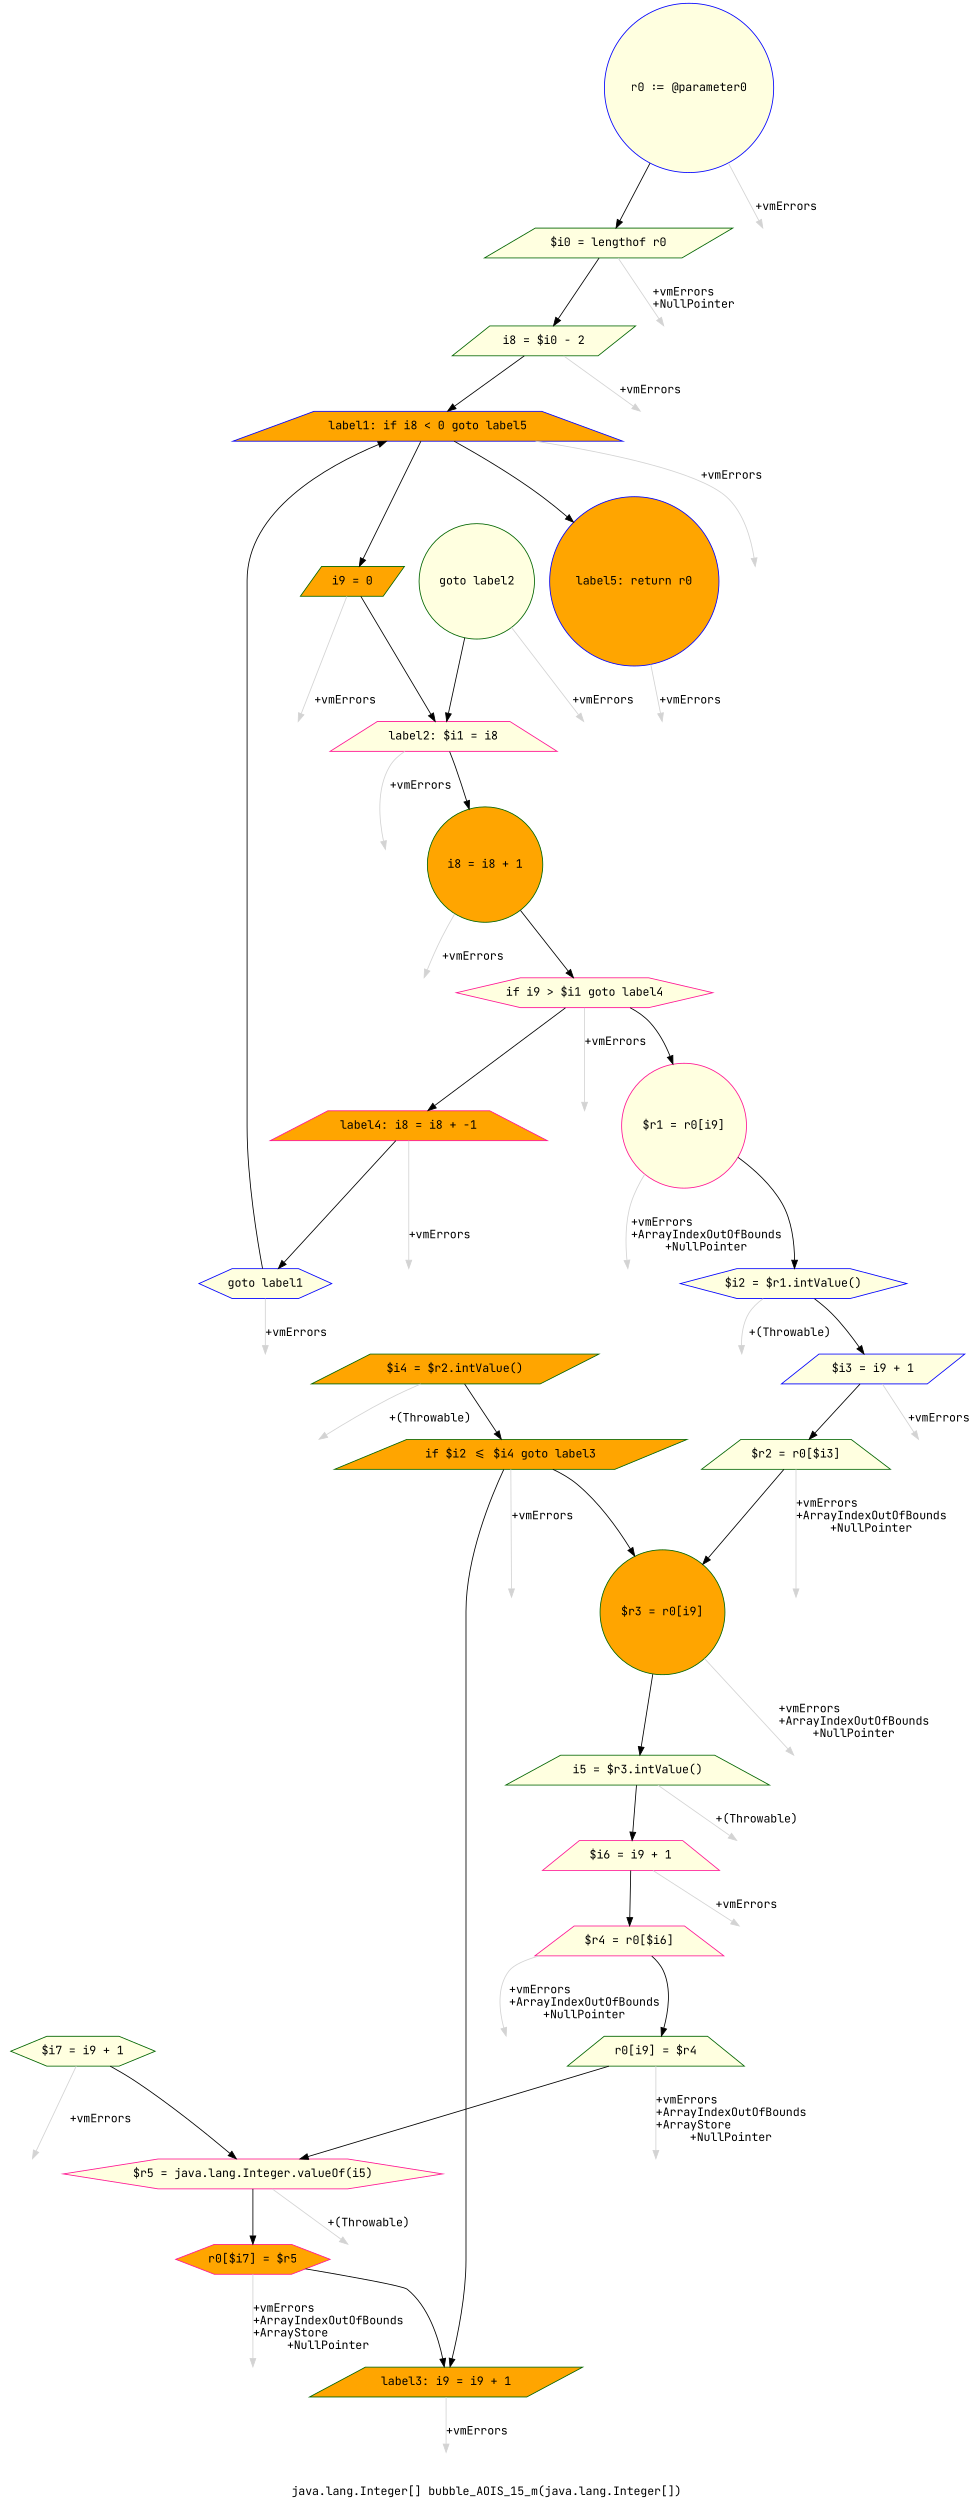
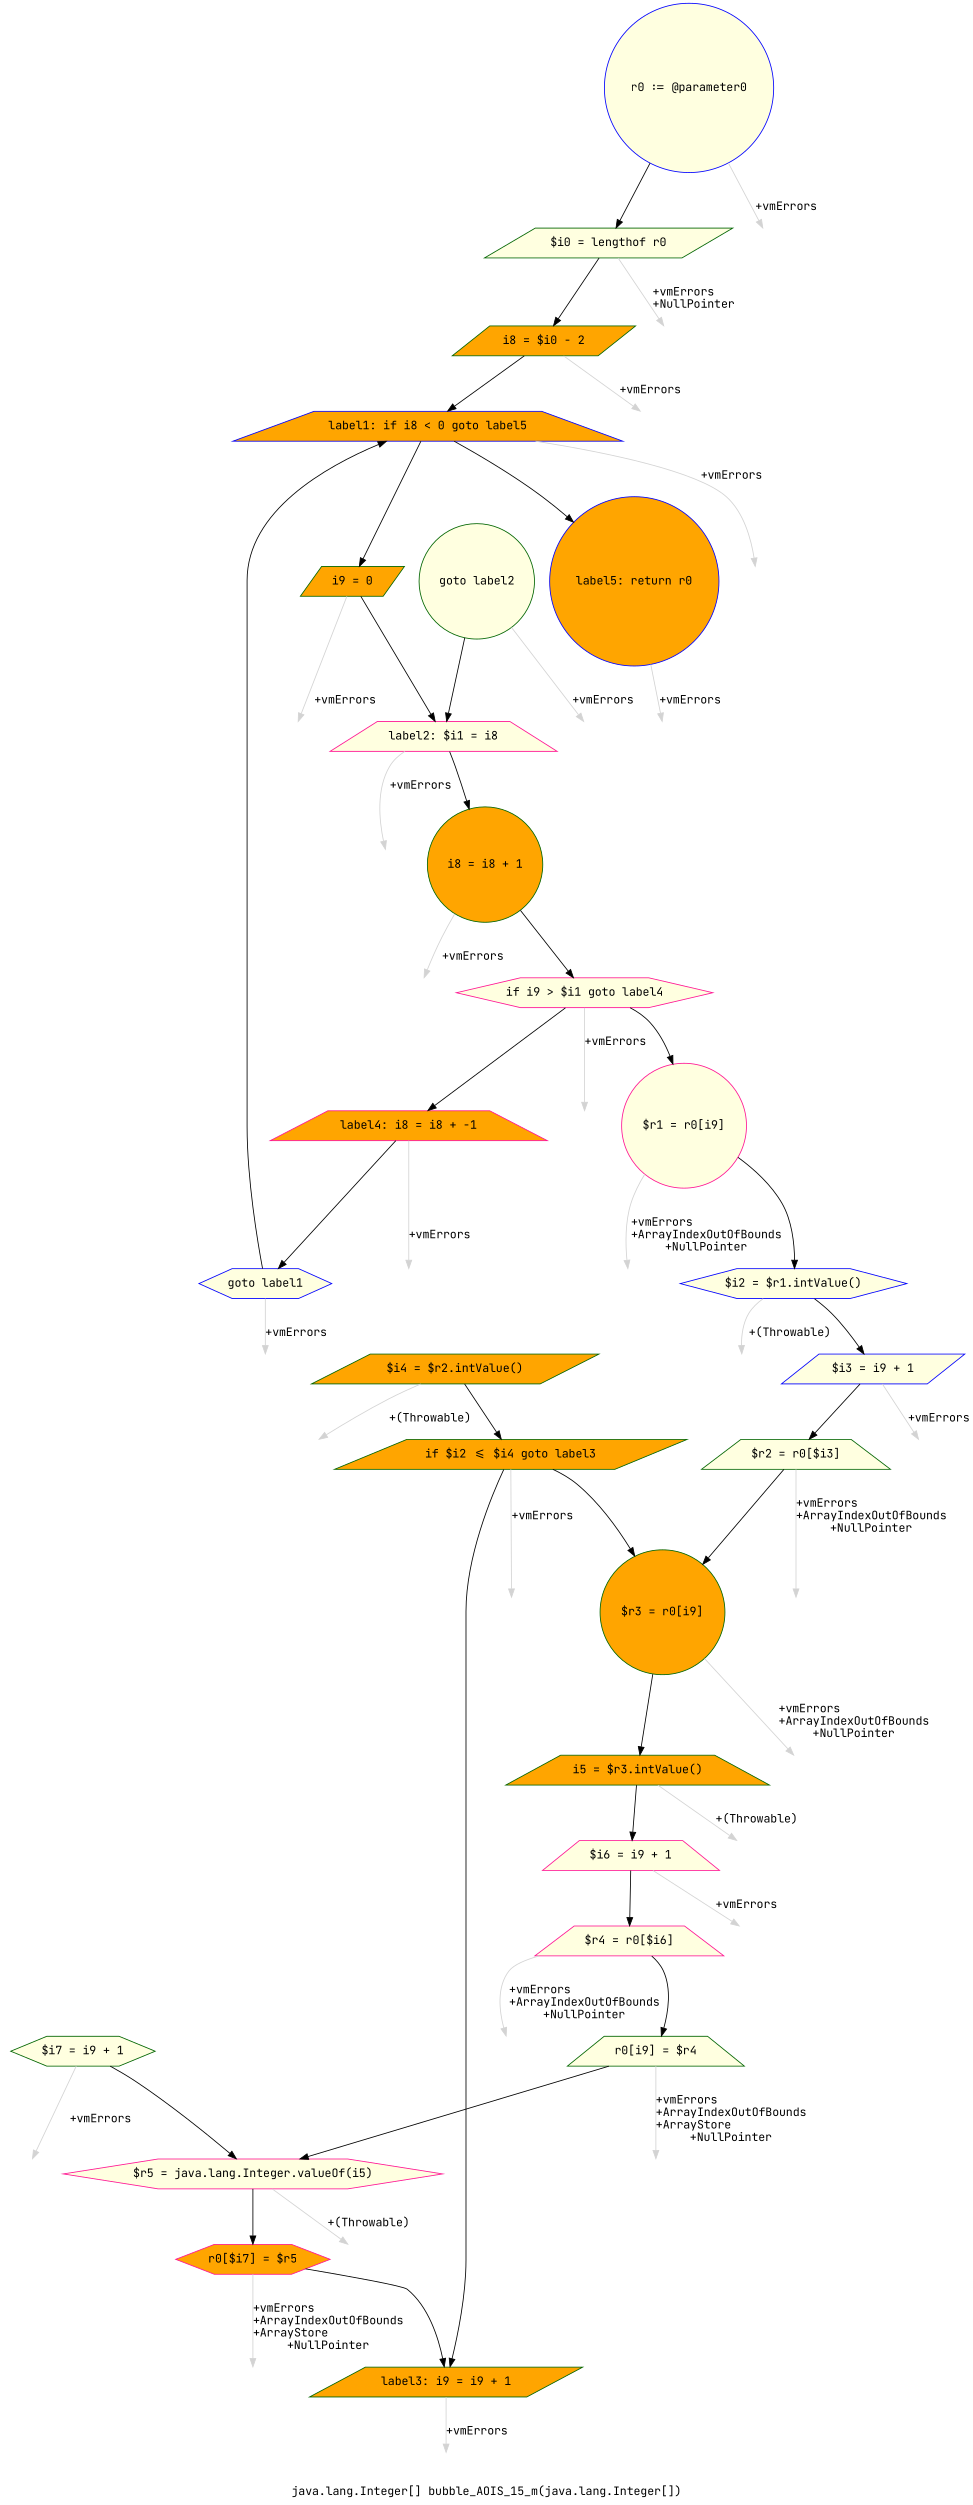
(544, 341) -> (544, 341)
(638, 1770) -> (638, 1770)
